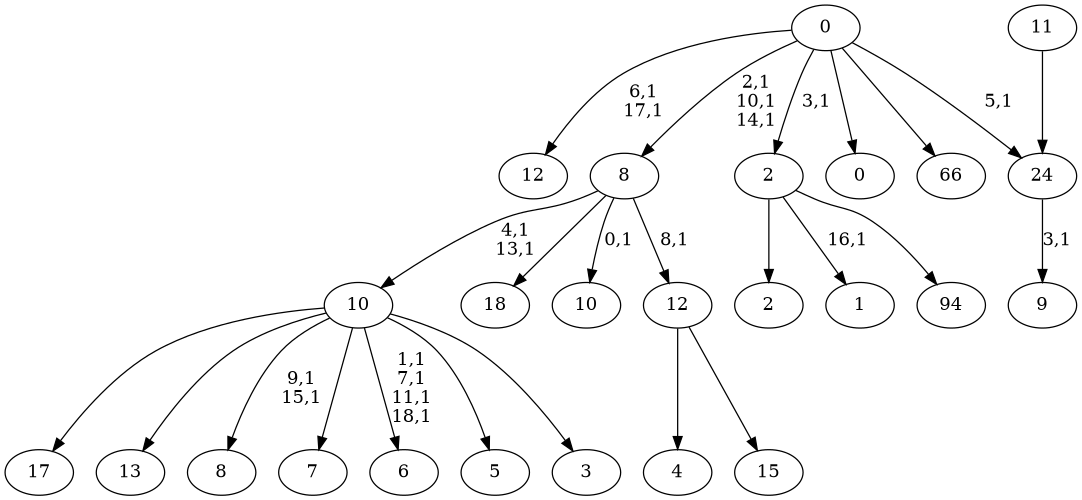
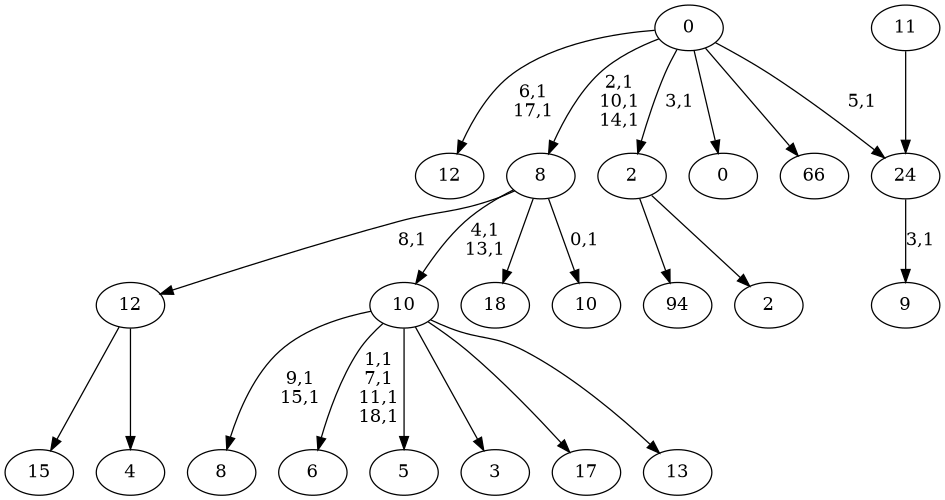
(860, 305) -> none
(313, 472) -> none
